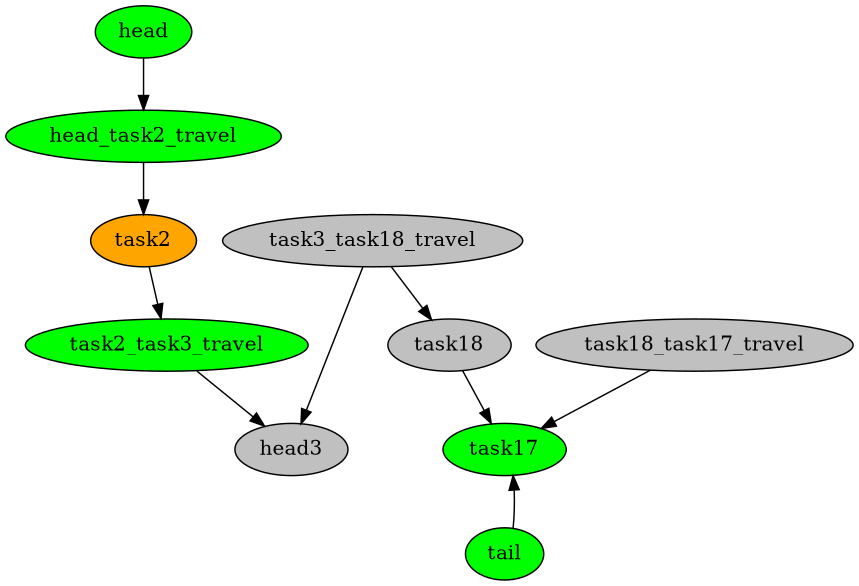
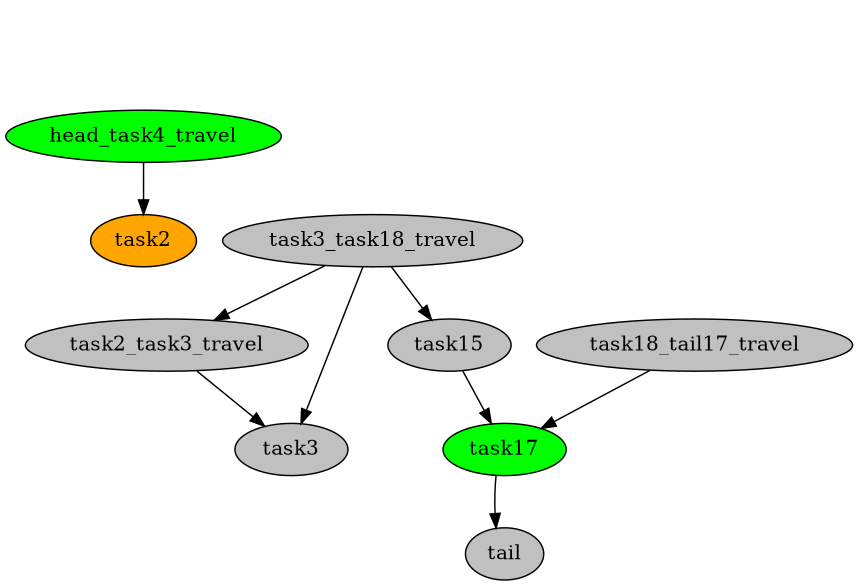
(144, 32) -> none
(144, 136) -> (144, 136)
(153, 286) -> (276, 290)
(167, 345) -> (167, 345)
(450, 345) -> (450, 345)
(695, 345) -> (695, 345)
(291, 450) -> (291, 450)
(514, 509) -> (495, 494)
(505, 554) -> (505, 554)
